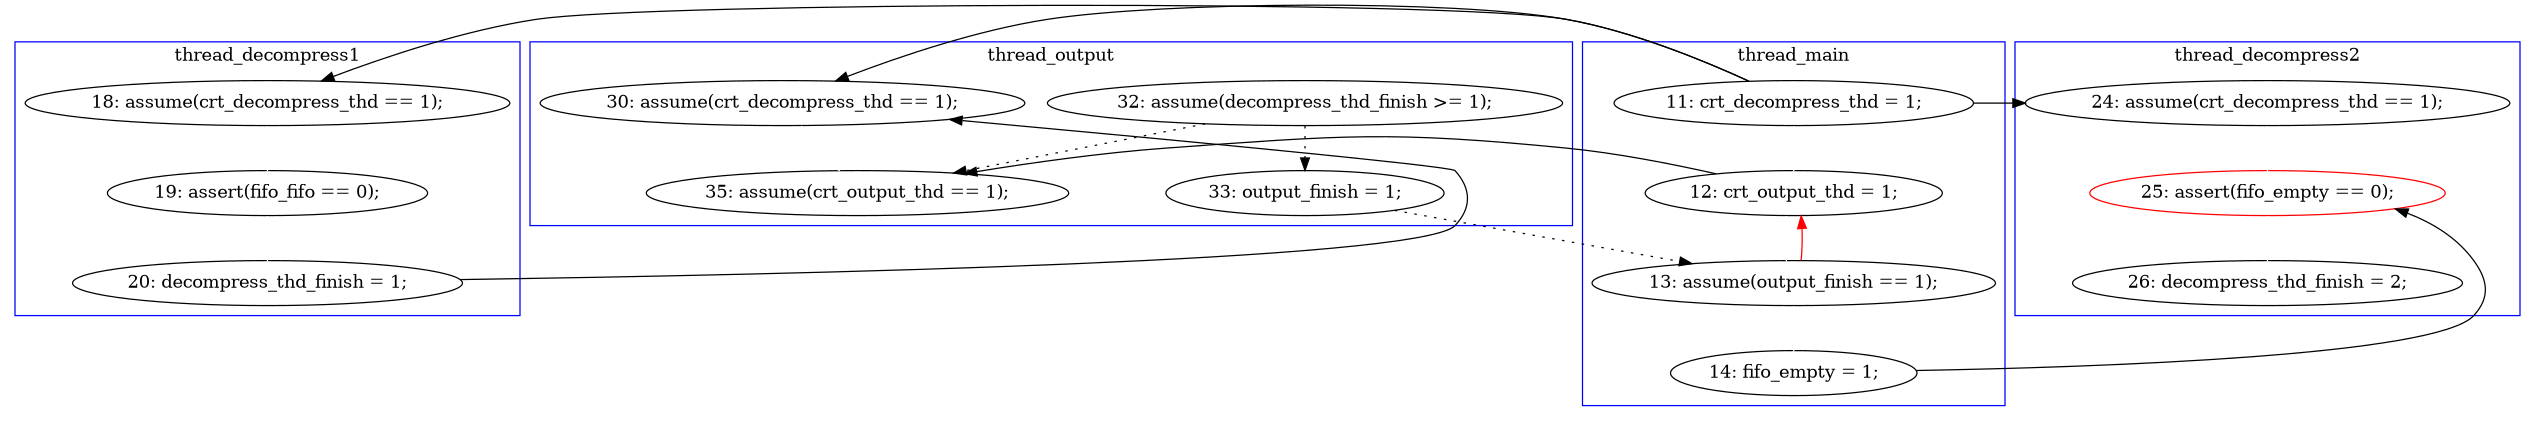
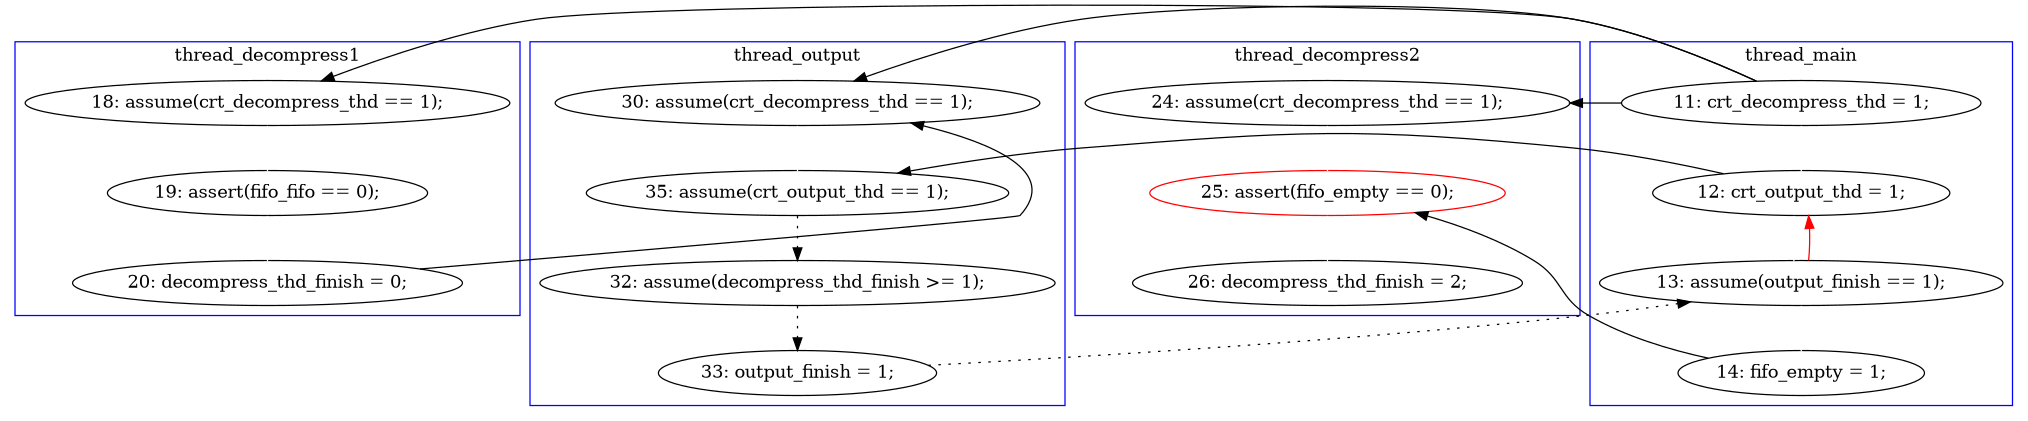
(1086, 147) -> (798, 229)
(268, 283) -> (268, 283)
